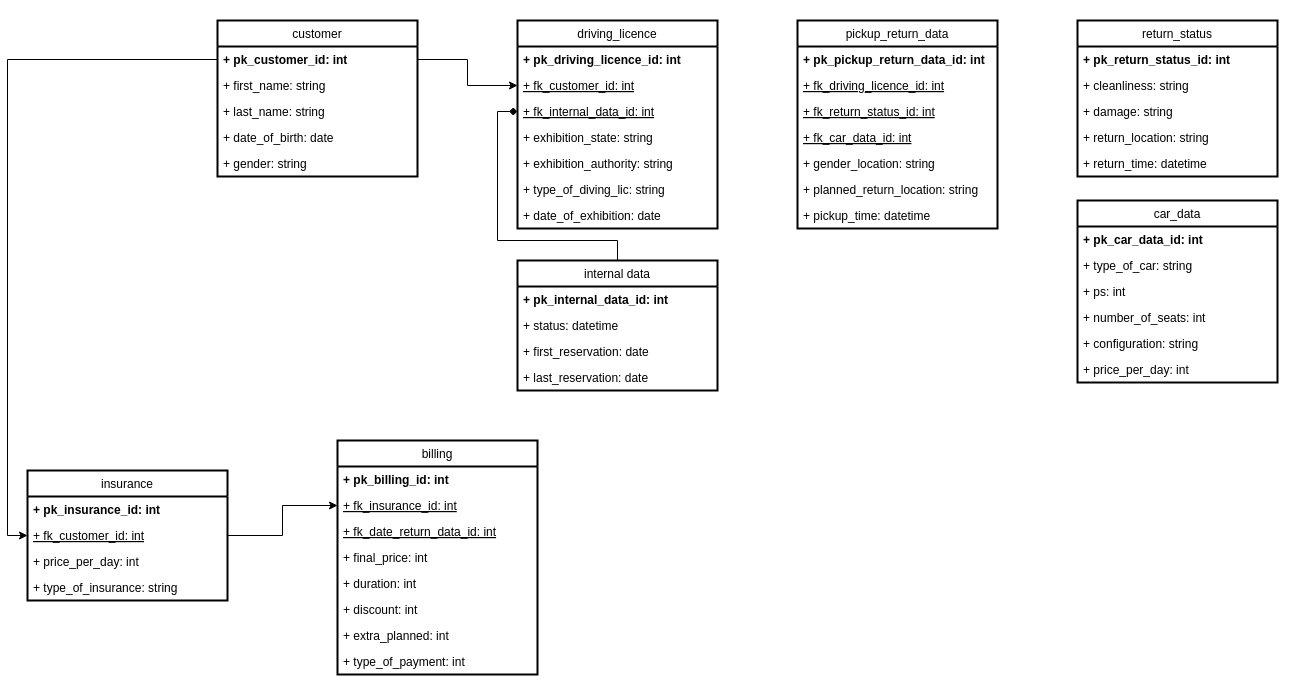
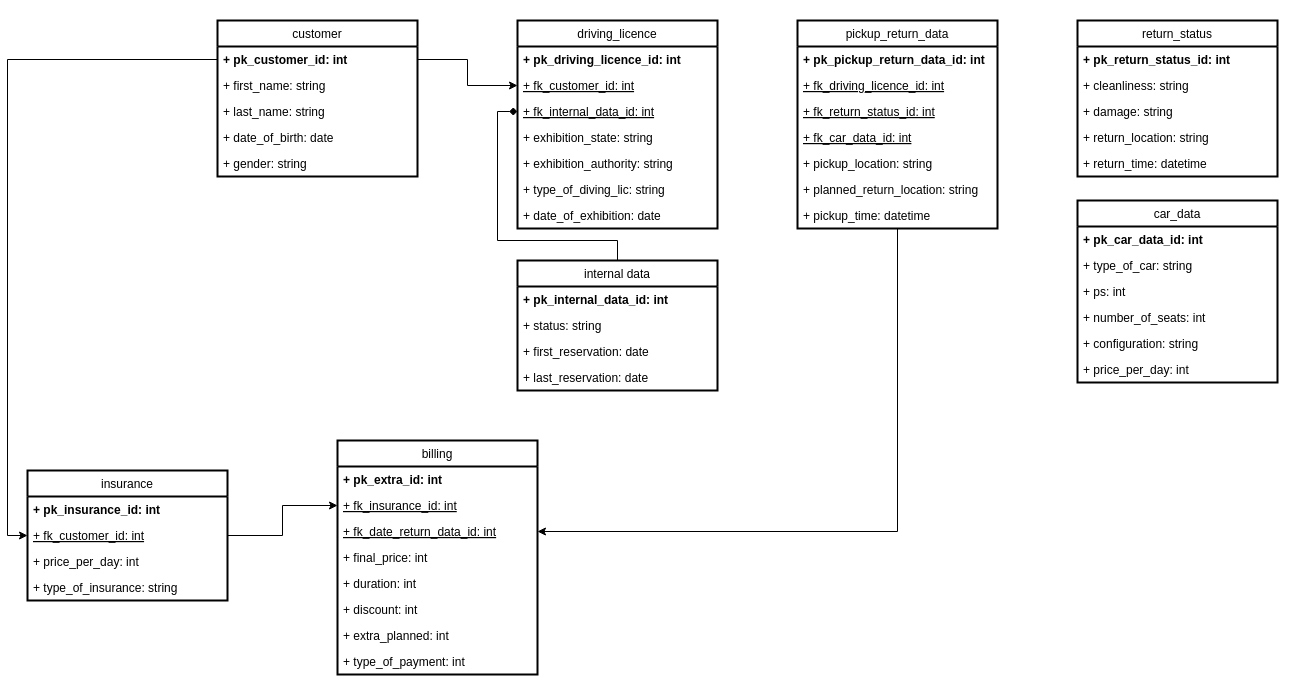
(878, 164) -> (876, 164)
(577, 326) -> (571, 326)
(396, 480) -> (396, 480)
none -> (872, 532)
